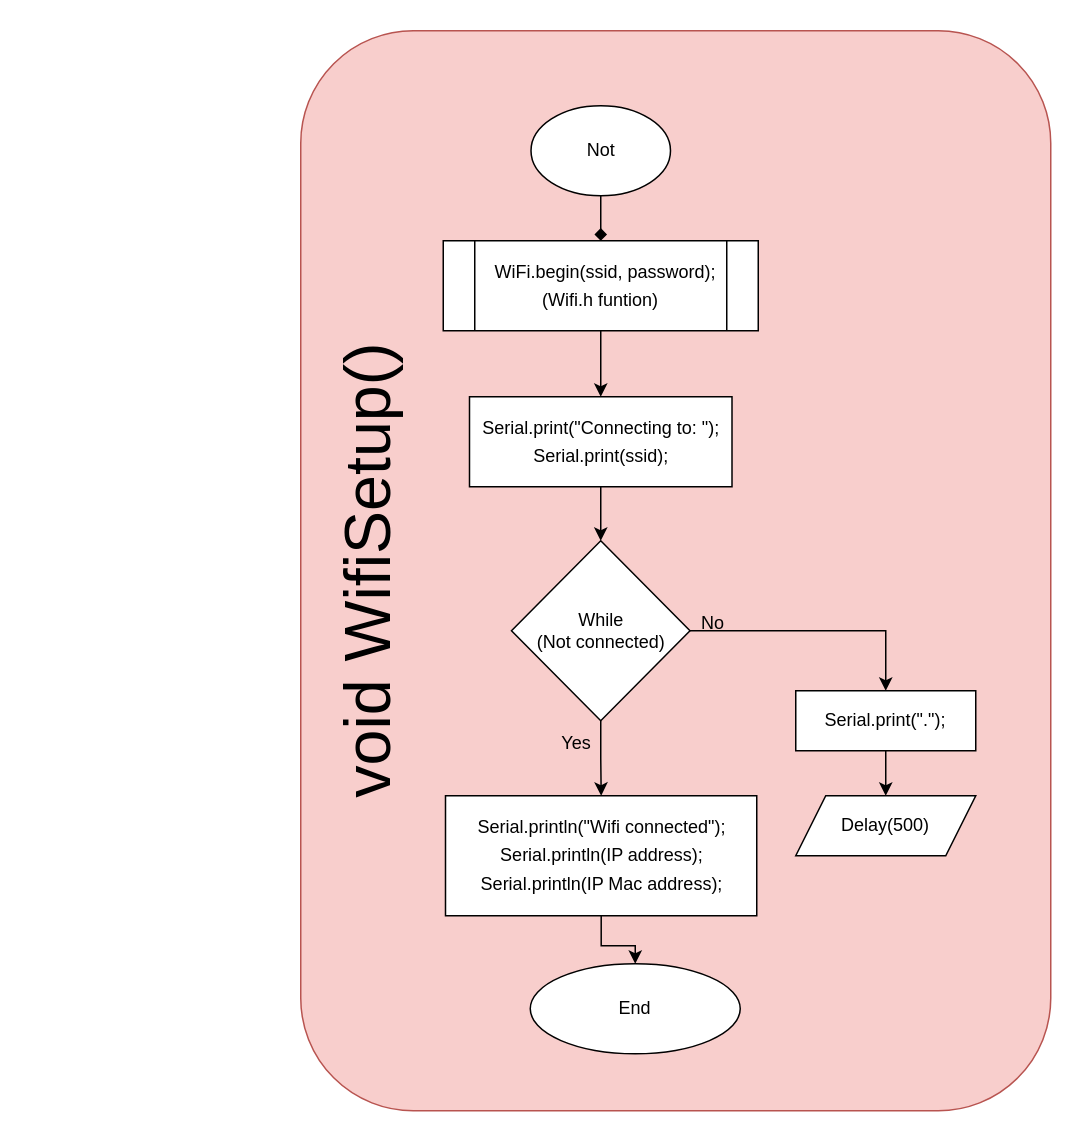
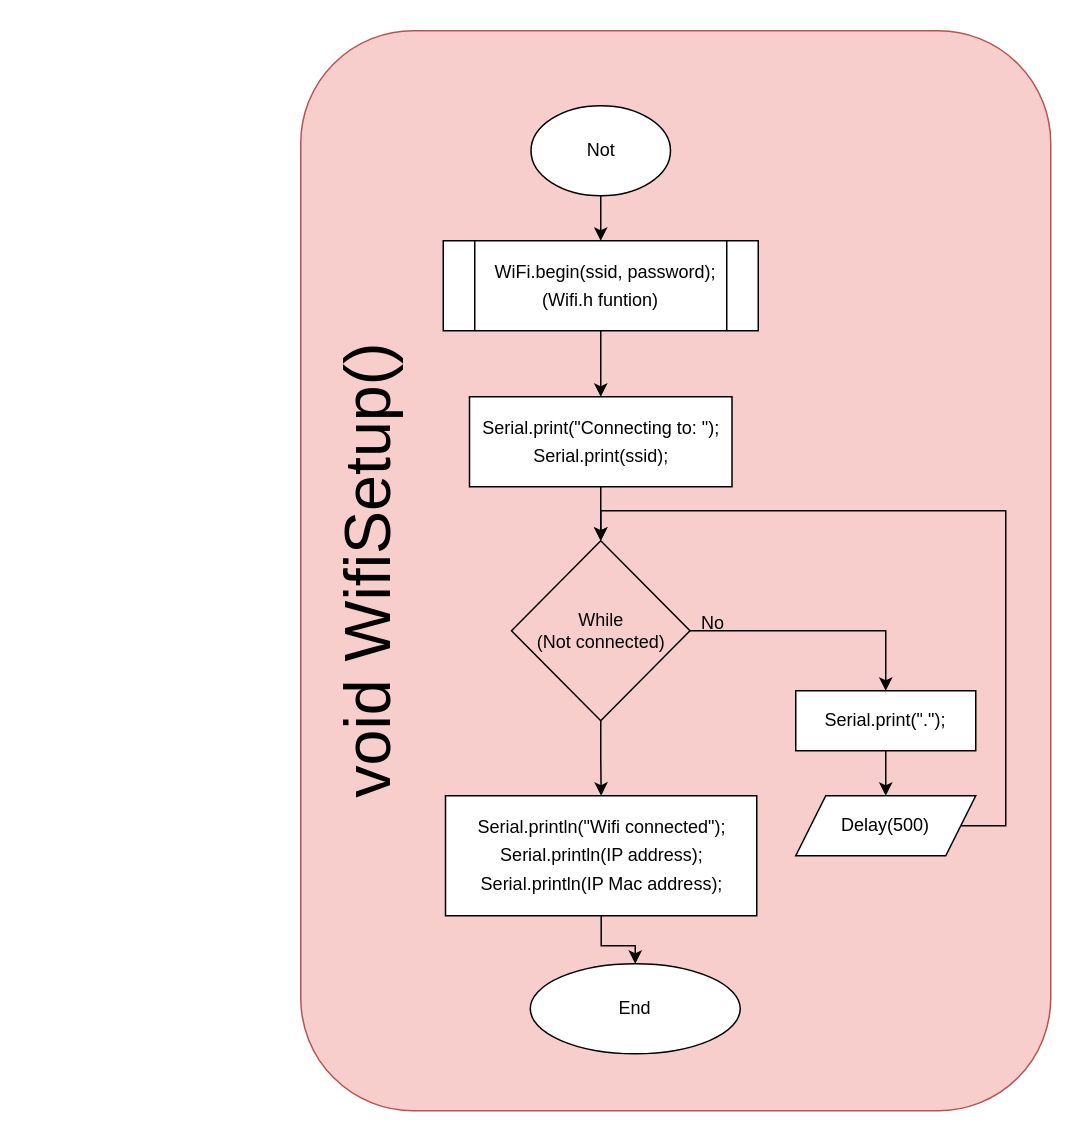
(601, 228) -> (601, 229)
none -> (985, 511)
(601, 631) -> (601, 631)
(576, 743) -> none
